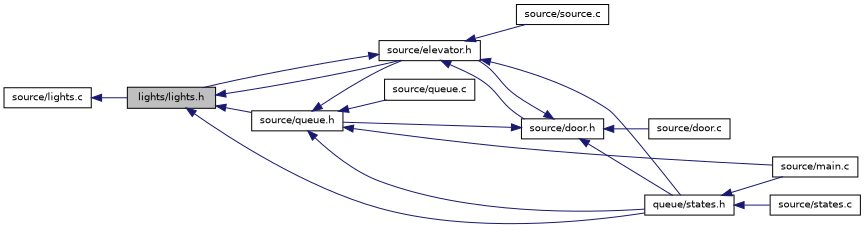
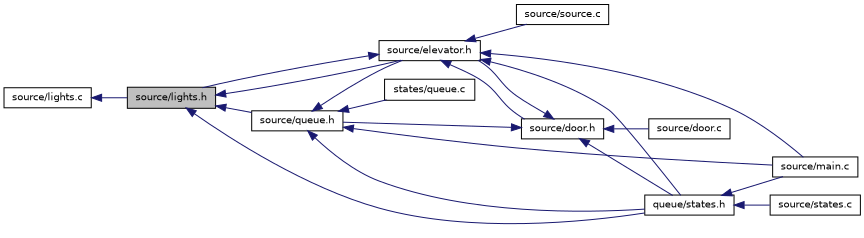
none -> (656, 82)
(430, 90) -> (430, 90)
(171, 98) -> (171, 98)
